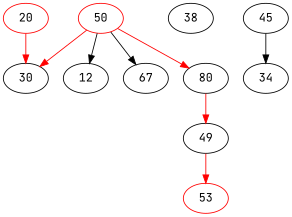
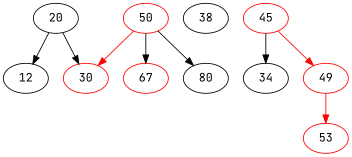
(26, 18) -> (56, 18)
(266, 18) -> (266, 18)
(26, 44) -> (69, 45)
(94, 44) -> (43, 45)
(150, 46) -> (173, 45)
(26, 78) -> (86, 78)
(146, 78) -> (146, 78)
(206, 104) -> (293, 45)
(206, 138) -> (326, 78)
